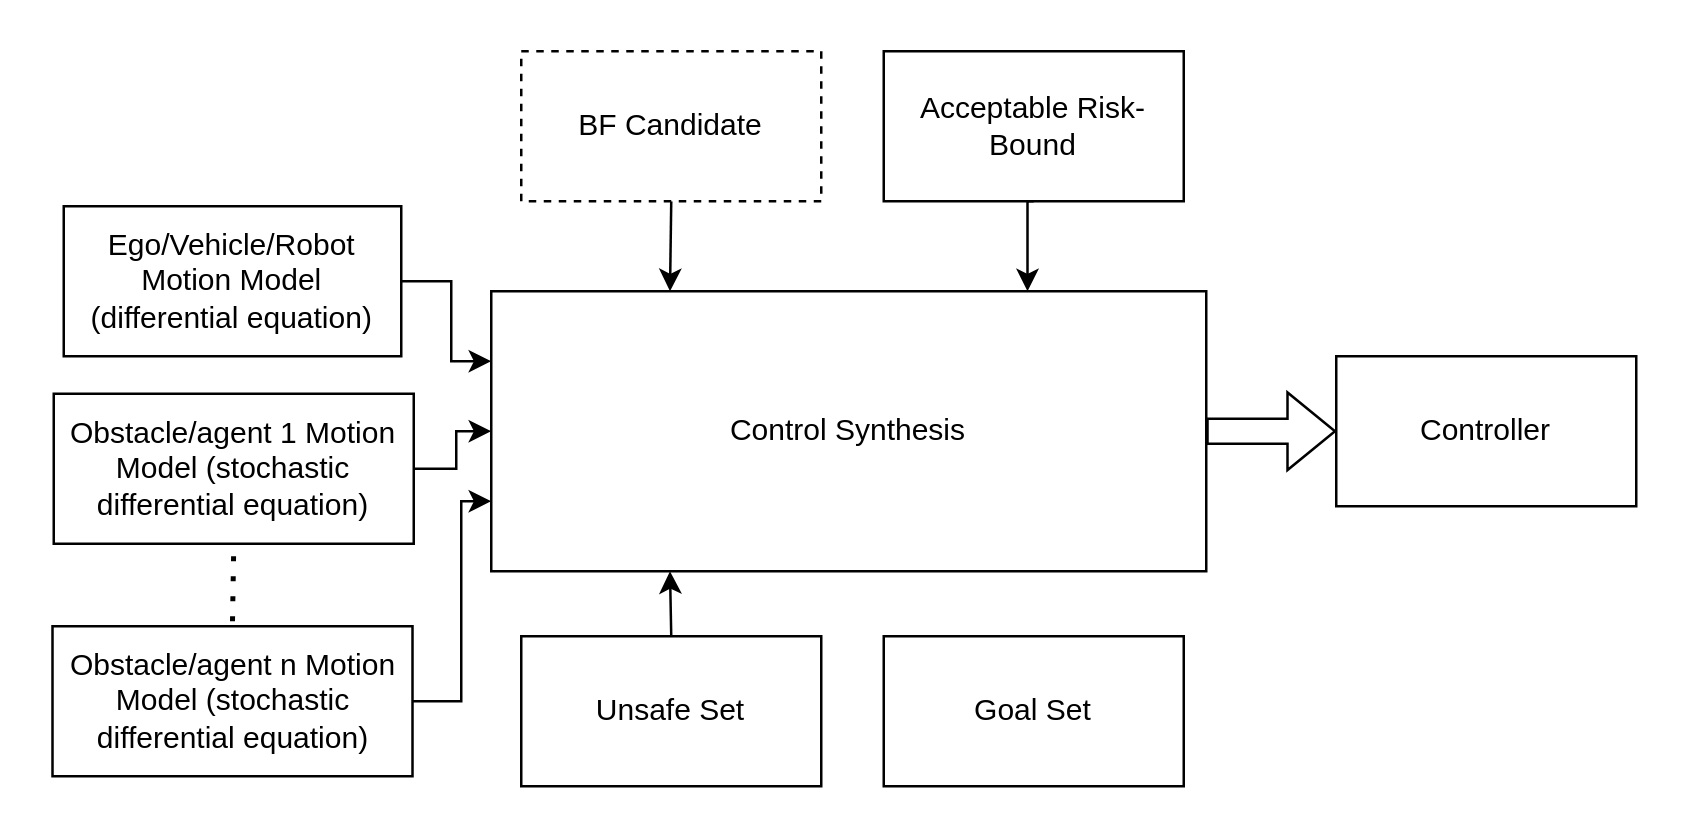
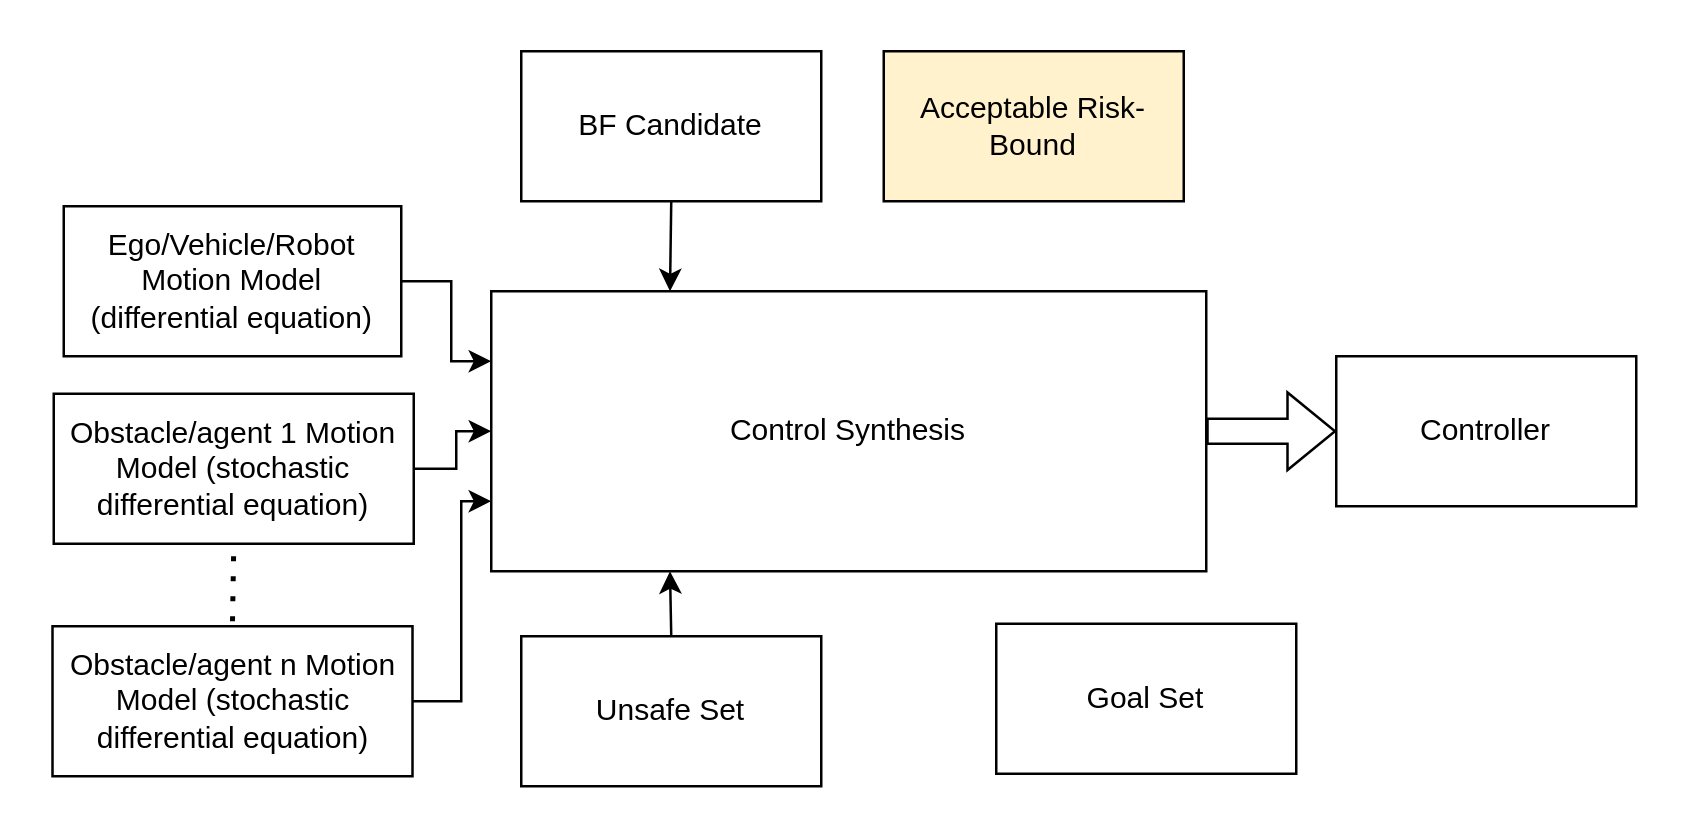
(671, 126) -> (671, 126)
(1034, 126) -> (1034, 126)
(1028, 237) -> none
(1034, 711) -> (1146, 699)
